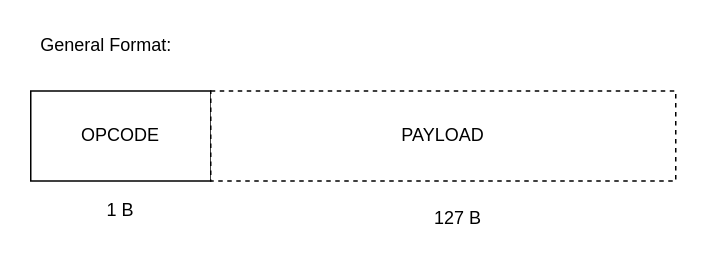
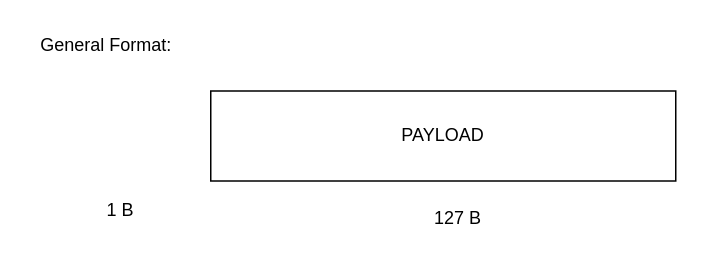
(121, 136) -> none
(443, 136) -> (443, 136)
